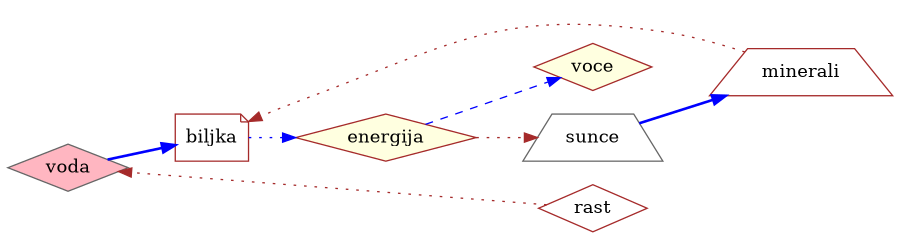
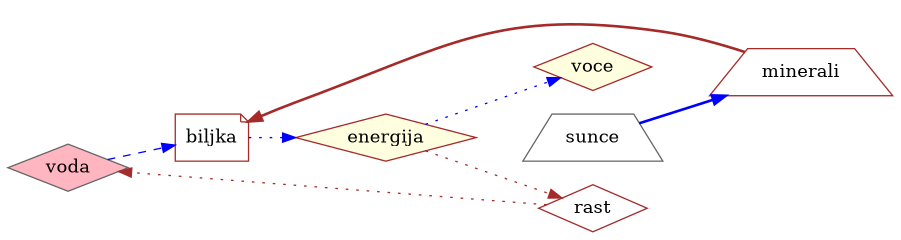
(497, 32) -> (497, 32)
(487, 103) -> (487, 103)
(500, 138) -> (487, 172)
(135, 154) -> (135, 154)
